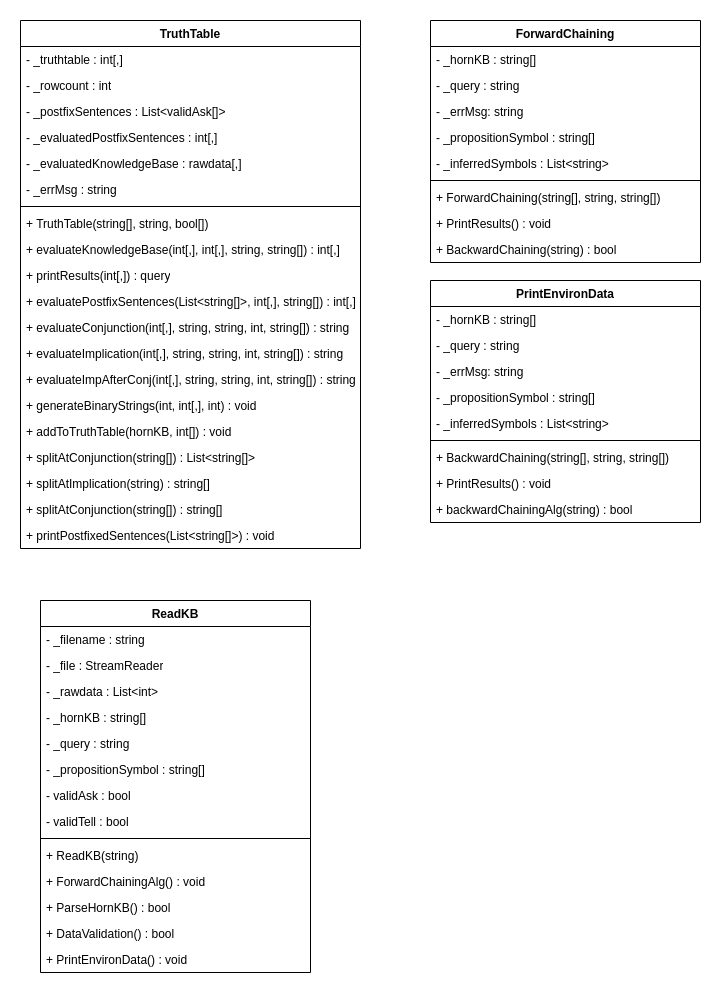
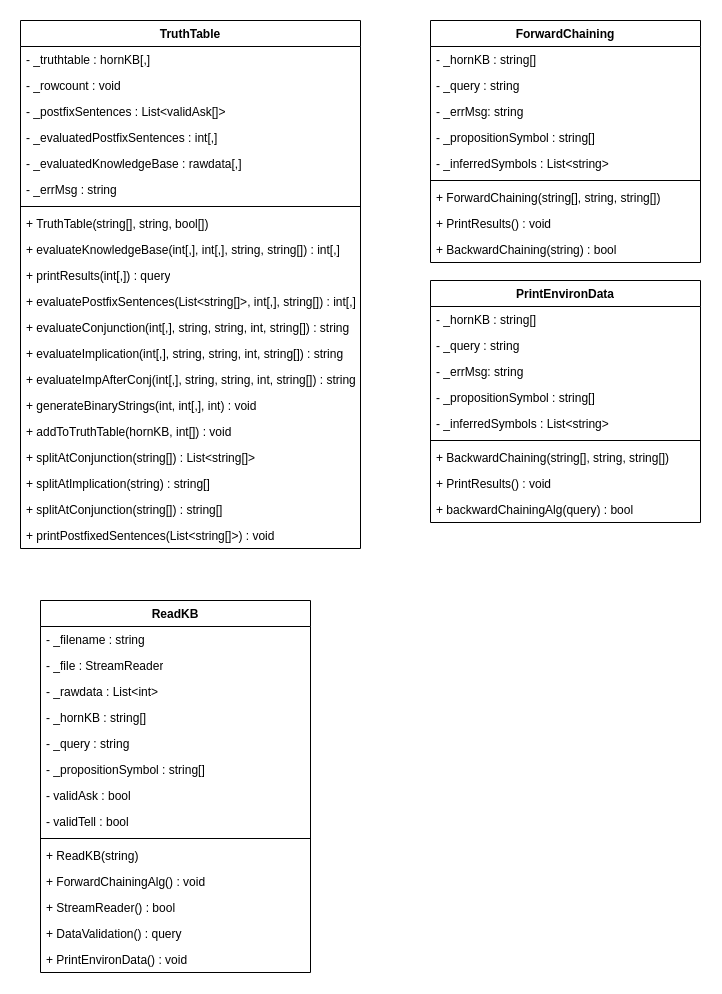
(90, 61) -> (101, 61)
(76, 87) -> (79, 87)
(543, 511) -> (542, 511)
(113, 909) -> (116, 909)
(118, 935) -> (123, 935)
